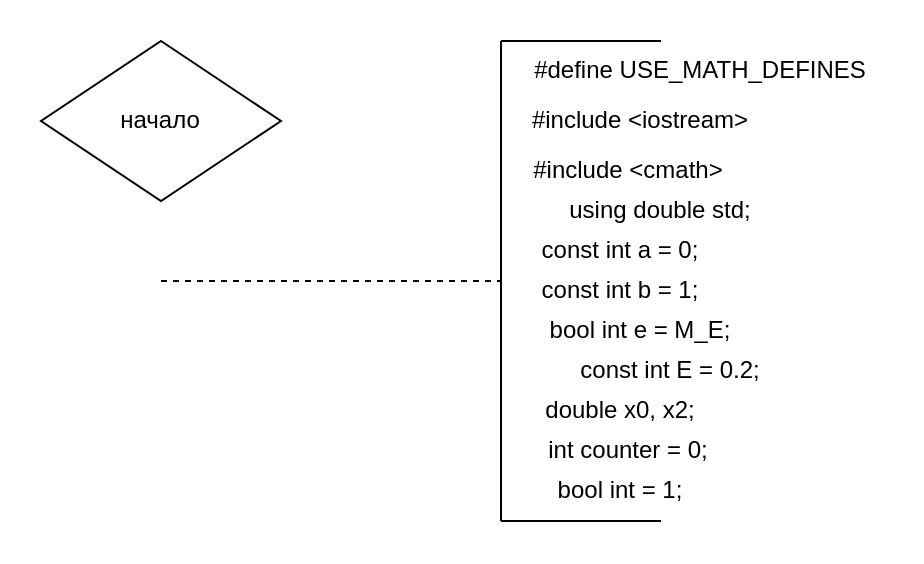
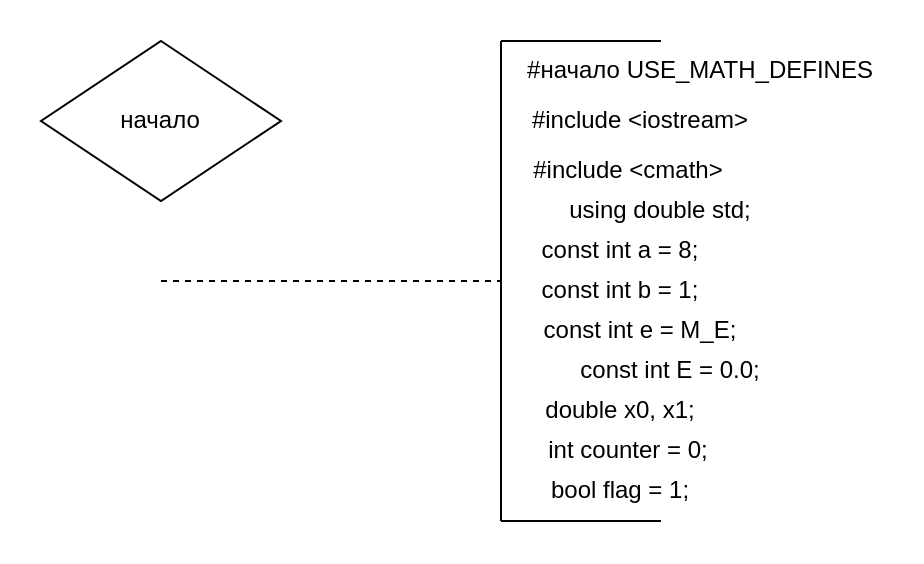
(701, 71) -> (701, 71)
(621, 251) -> (621, 251)
(641, 331) -> (641, 331)
(671, 371) -> (671, 371)
(621, 411) -> (621, 411)
(621, 491) -> (621, 491)
